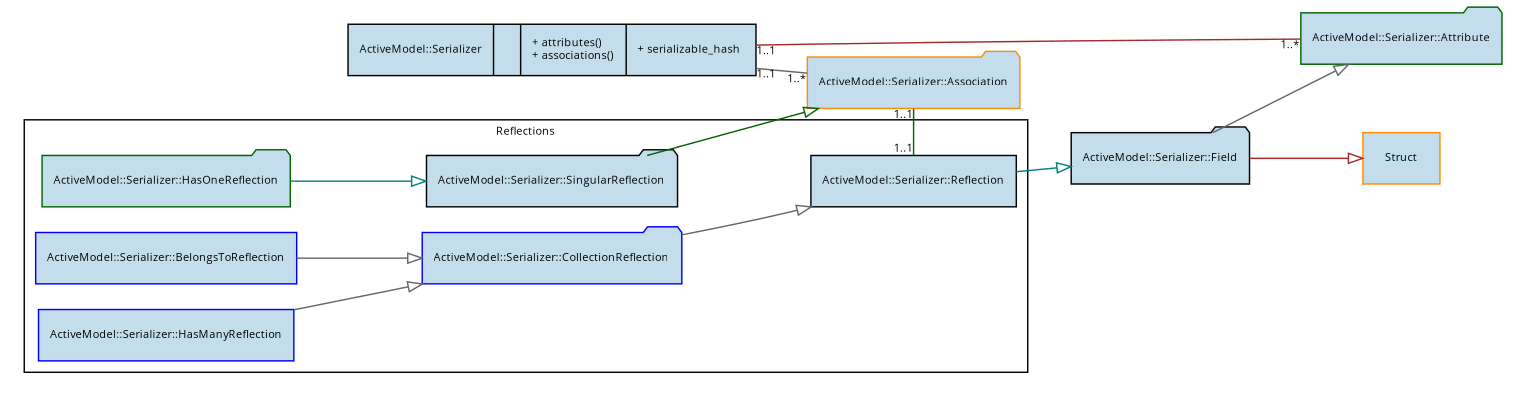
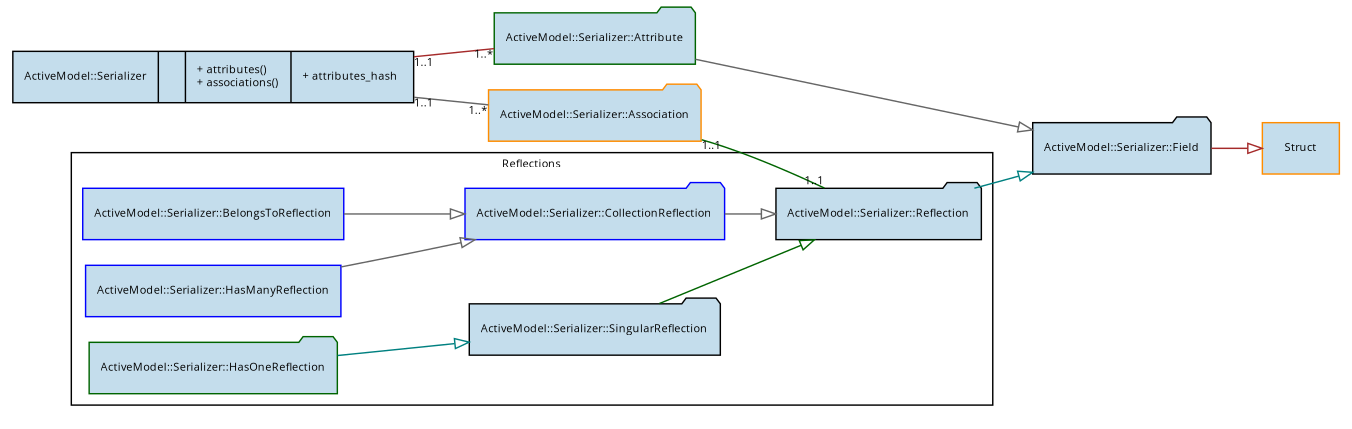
(691, 49) -> (352, 76)
(1274, 102) -> (857, 93)
(726, 134) -> (730, 274)
(914, 181) -> (879, 214)
